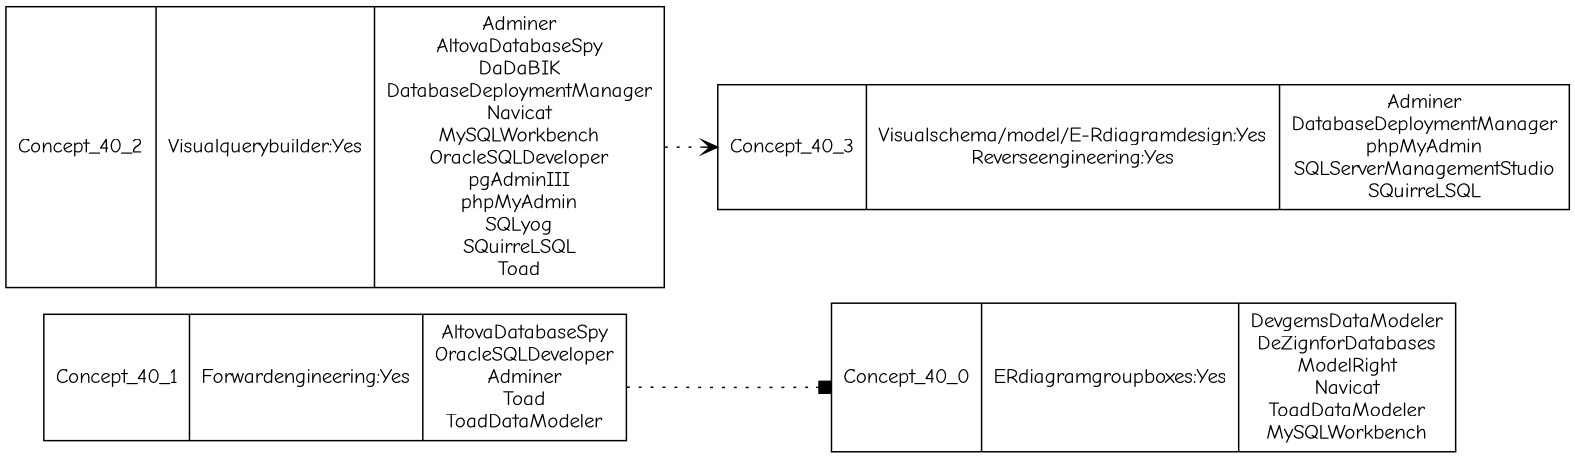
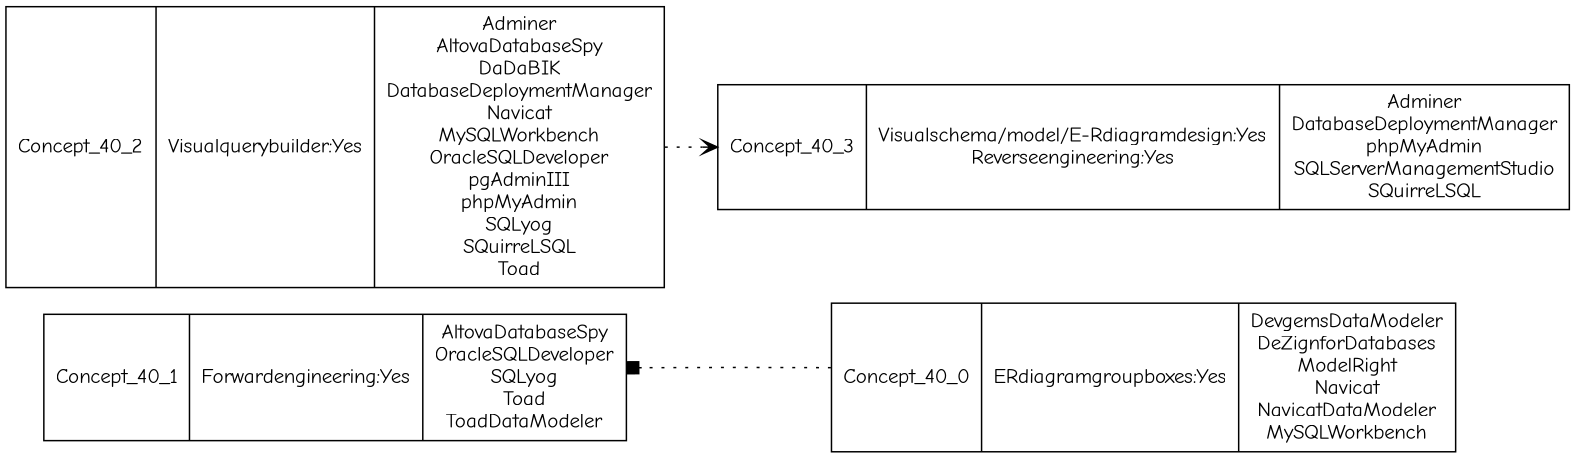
(525, 377) -> (525, 377)
(721, 387) -> (736, 367)
(1347, 410) -> (1347, 410)
